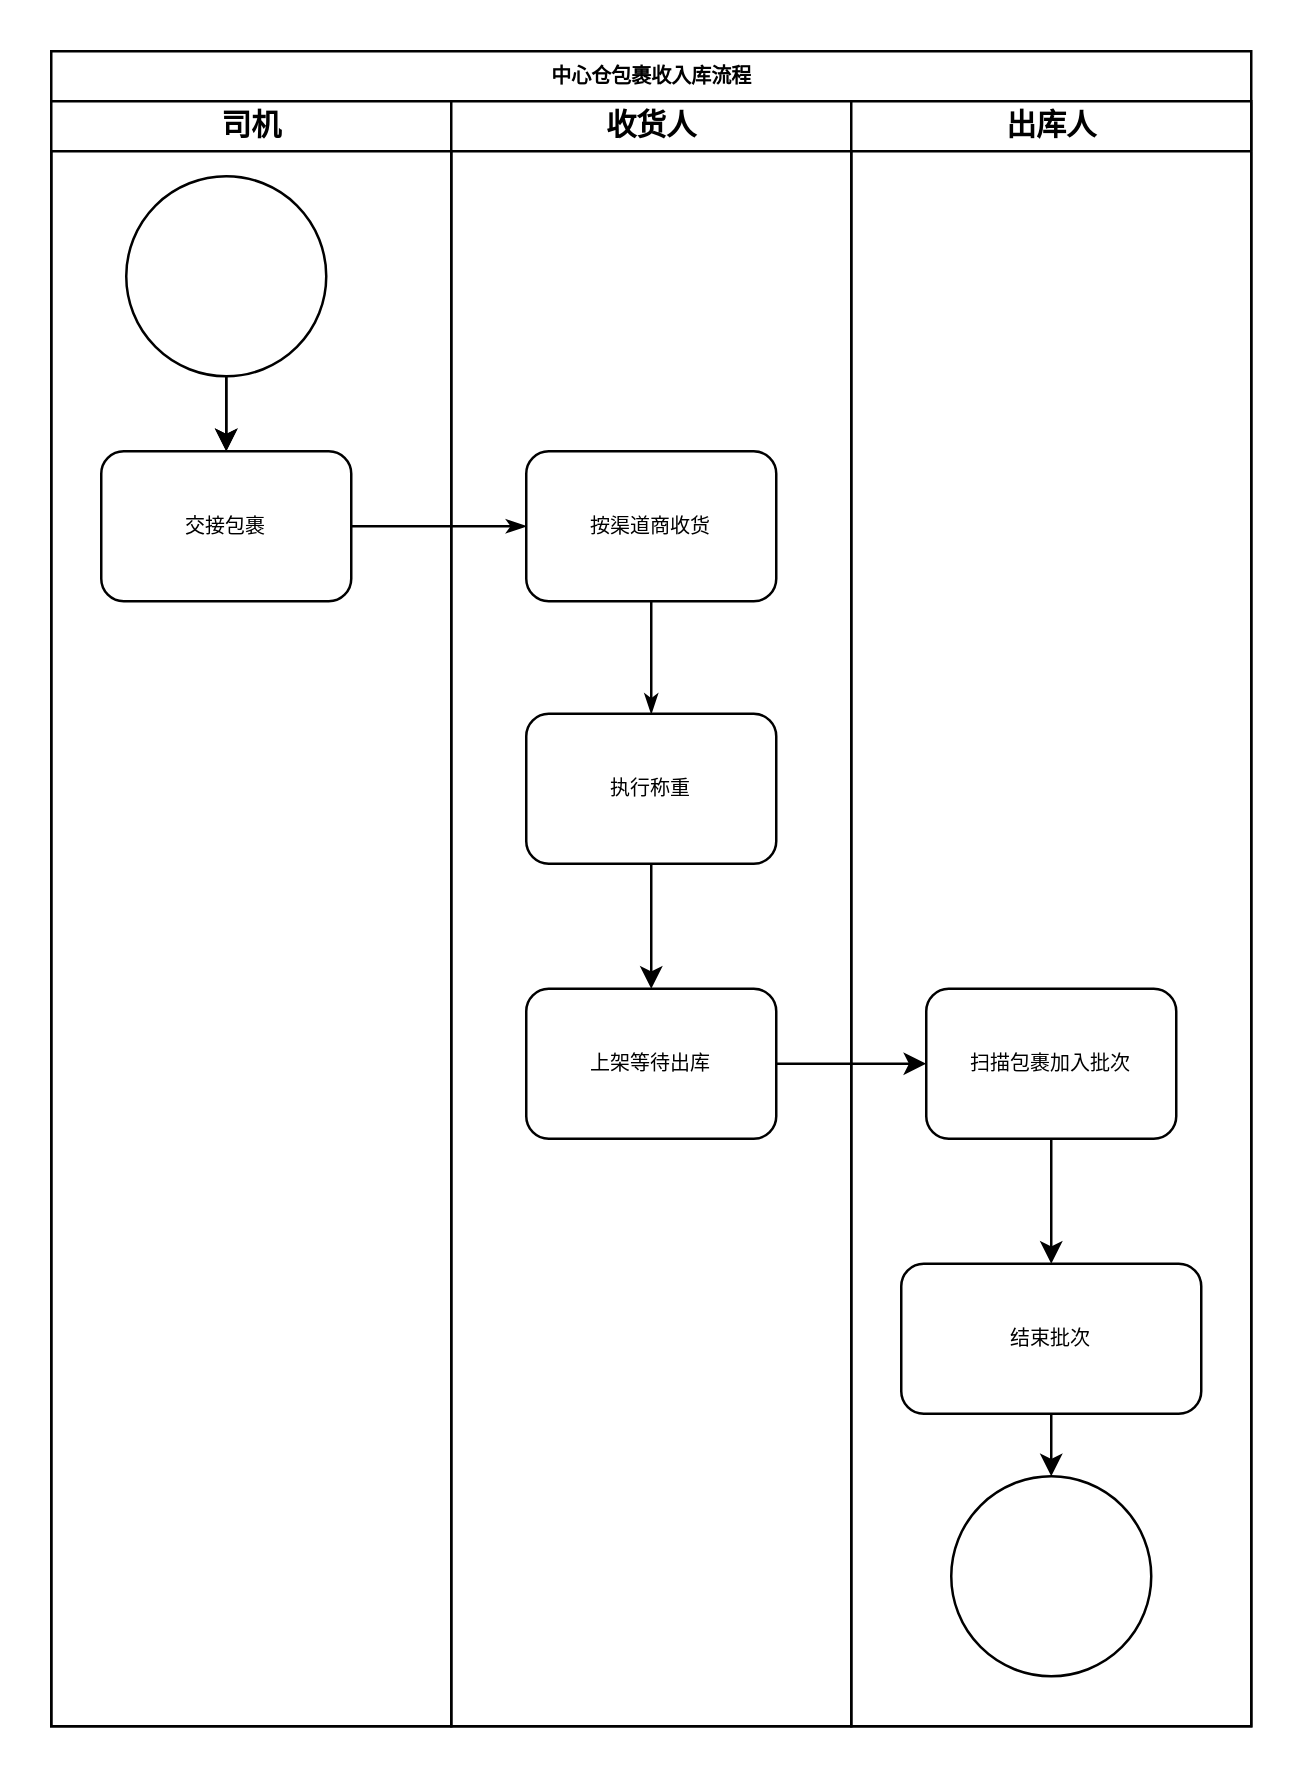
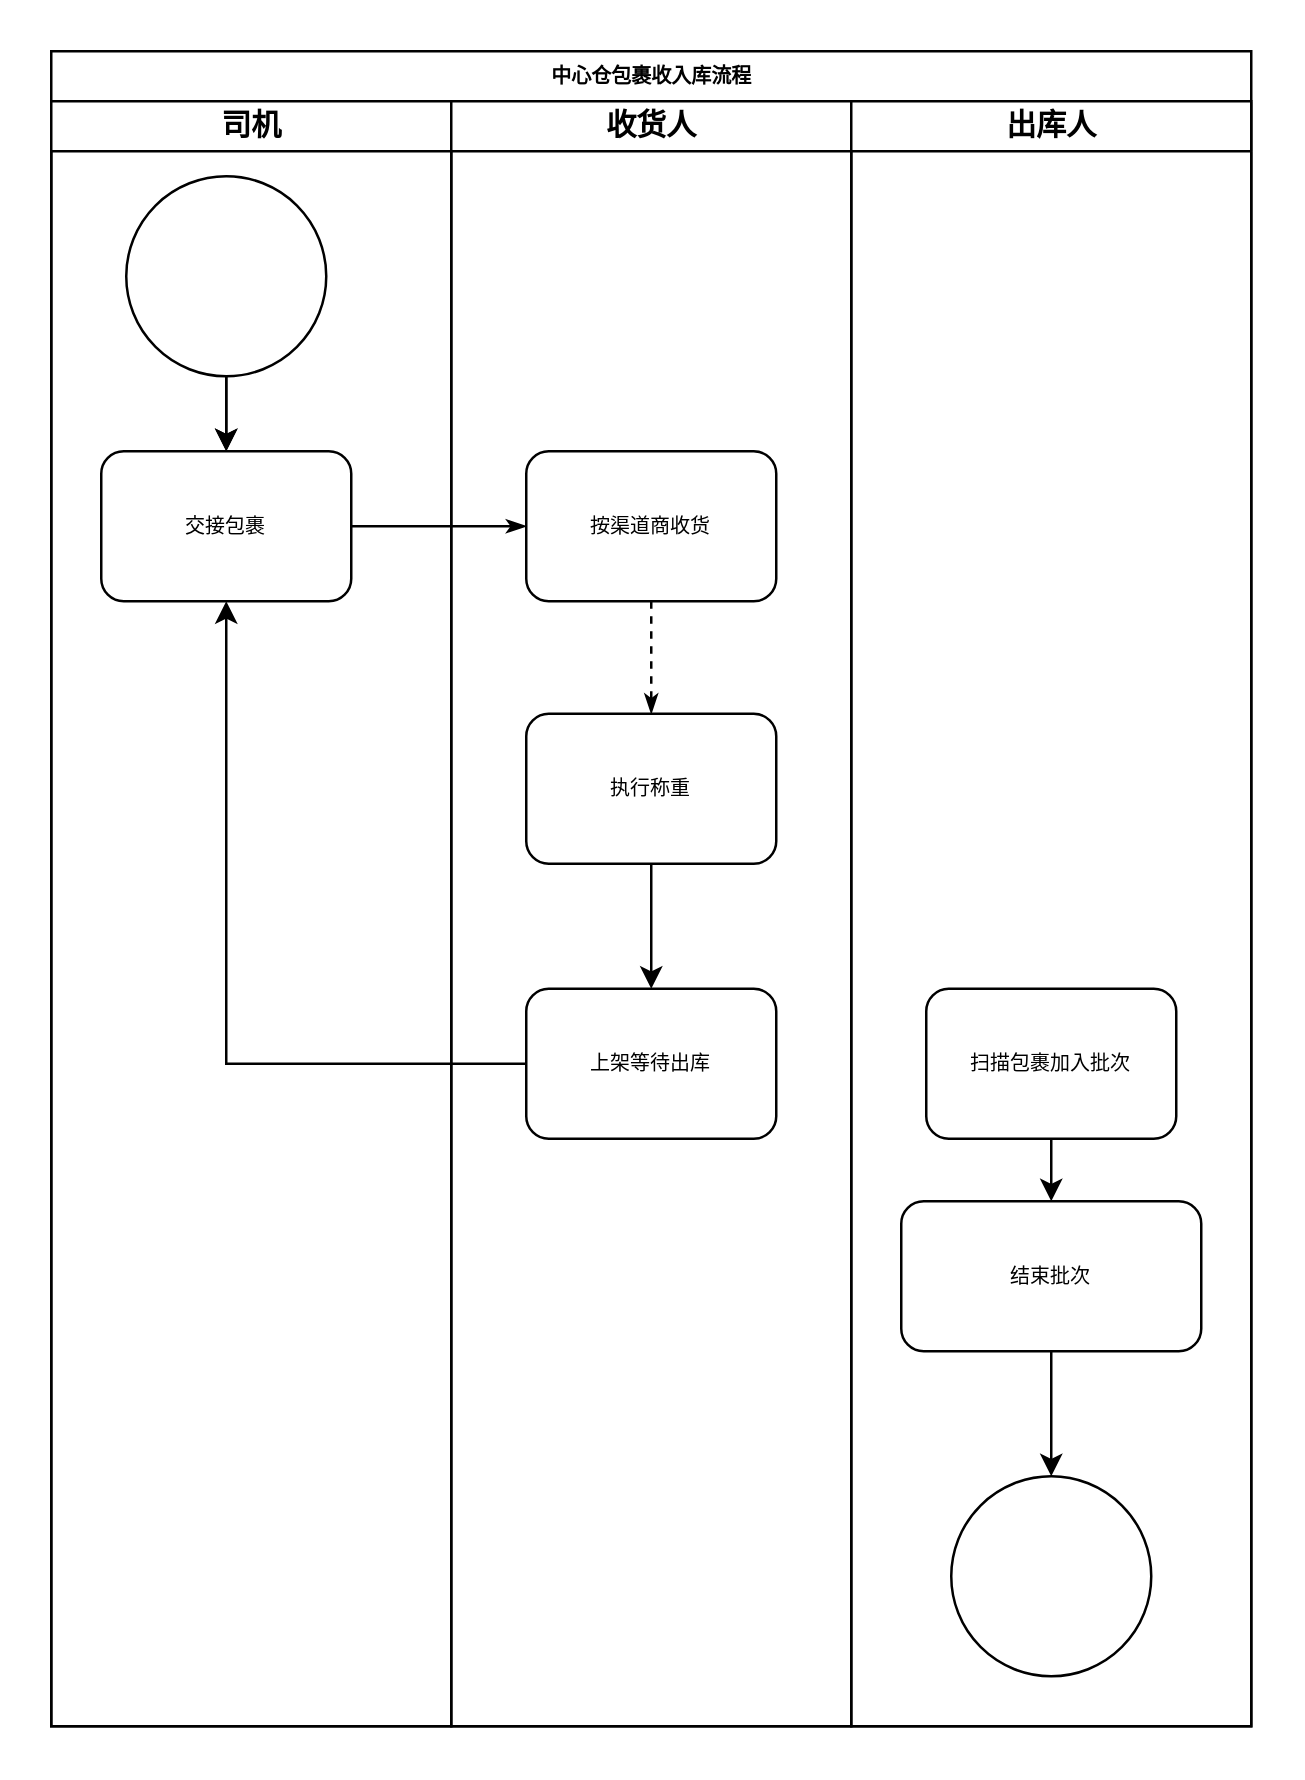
(651, 647) -> (651, 647)
(811, 1064) -> (226, 951)
(1051, 1339) -> (1051, 1276)
